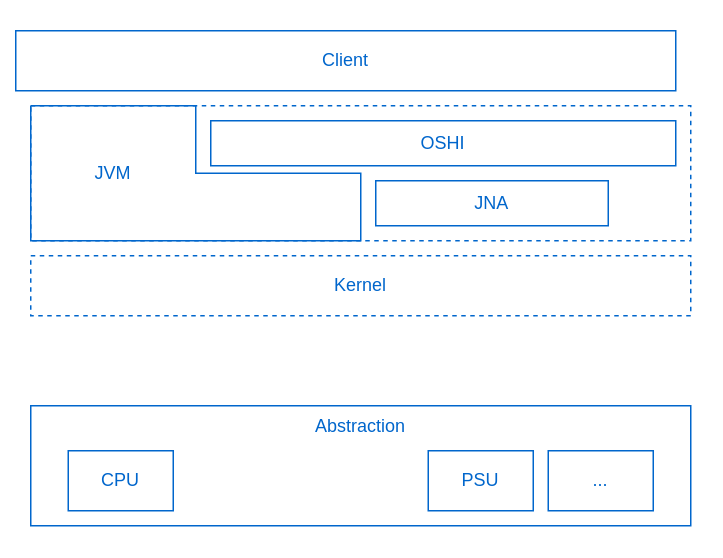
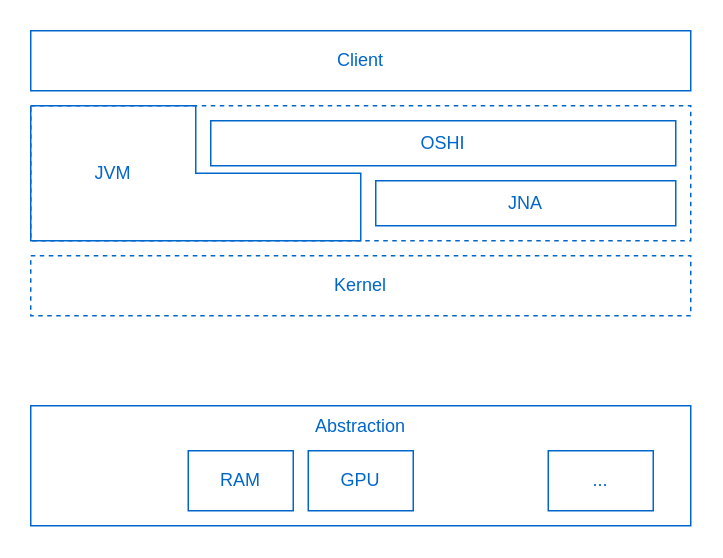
(346, 61) -> (361, 61)
(492, 203) -> (526, 203)
(121, 481) -> none
none -> (241, 481)
none -> (361, 481)
(481, 481) -> none
